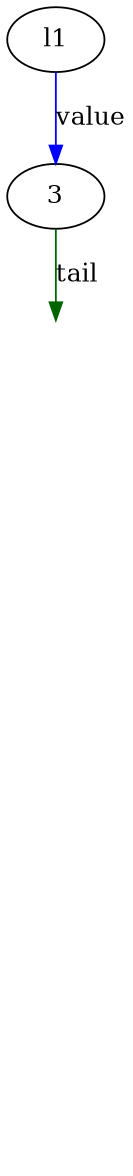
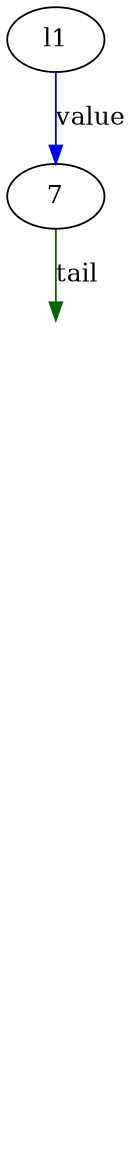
(56, 196) -> (56, 196)
